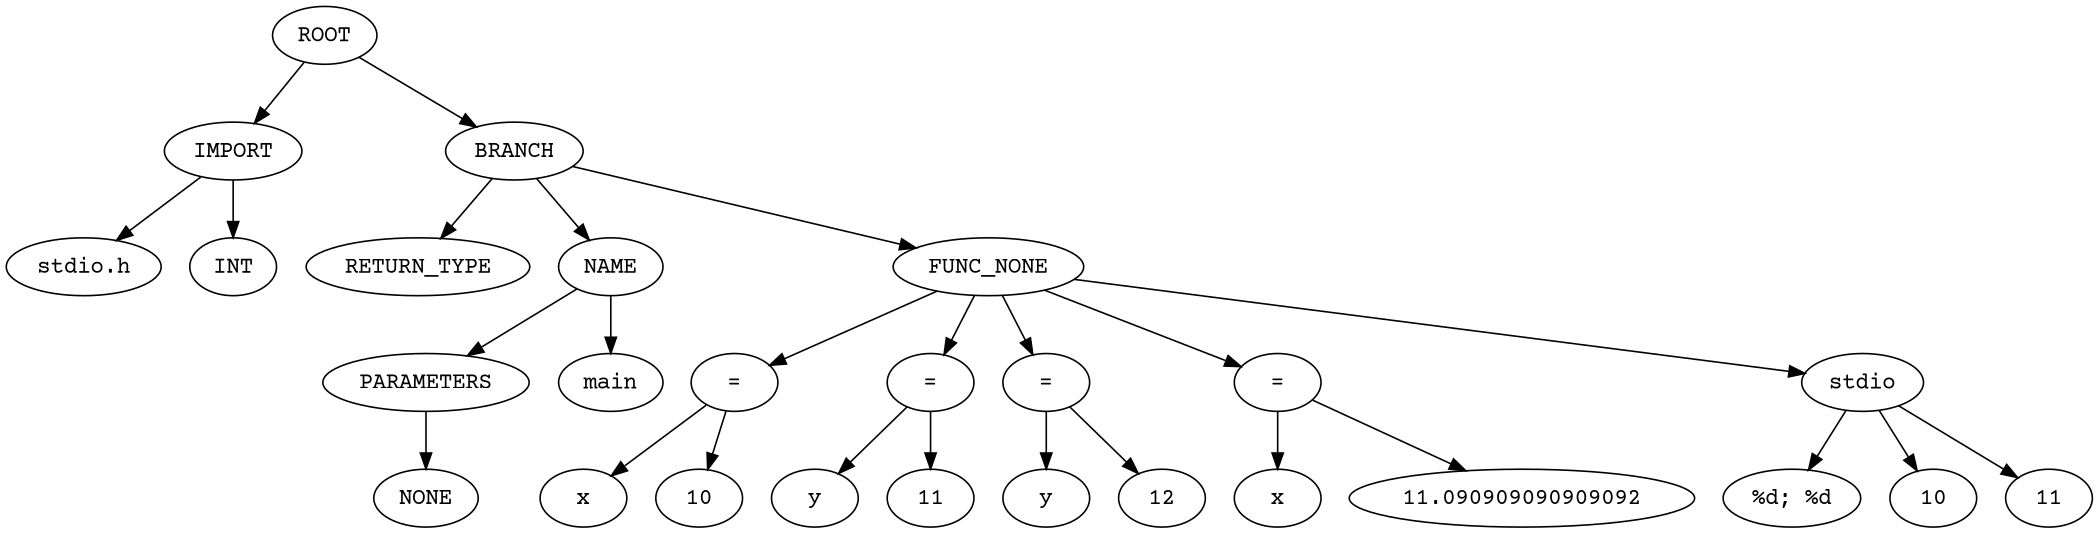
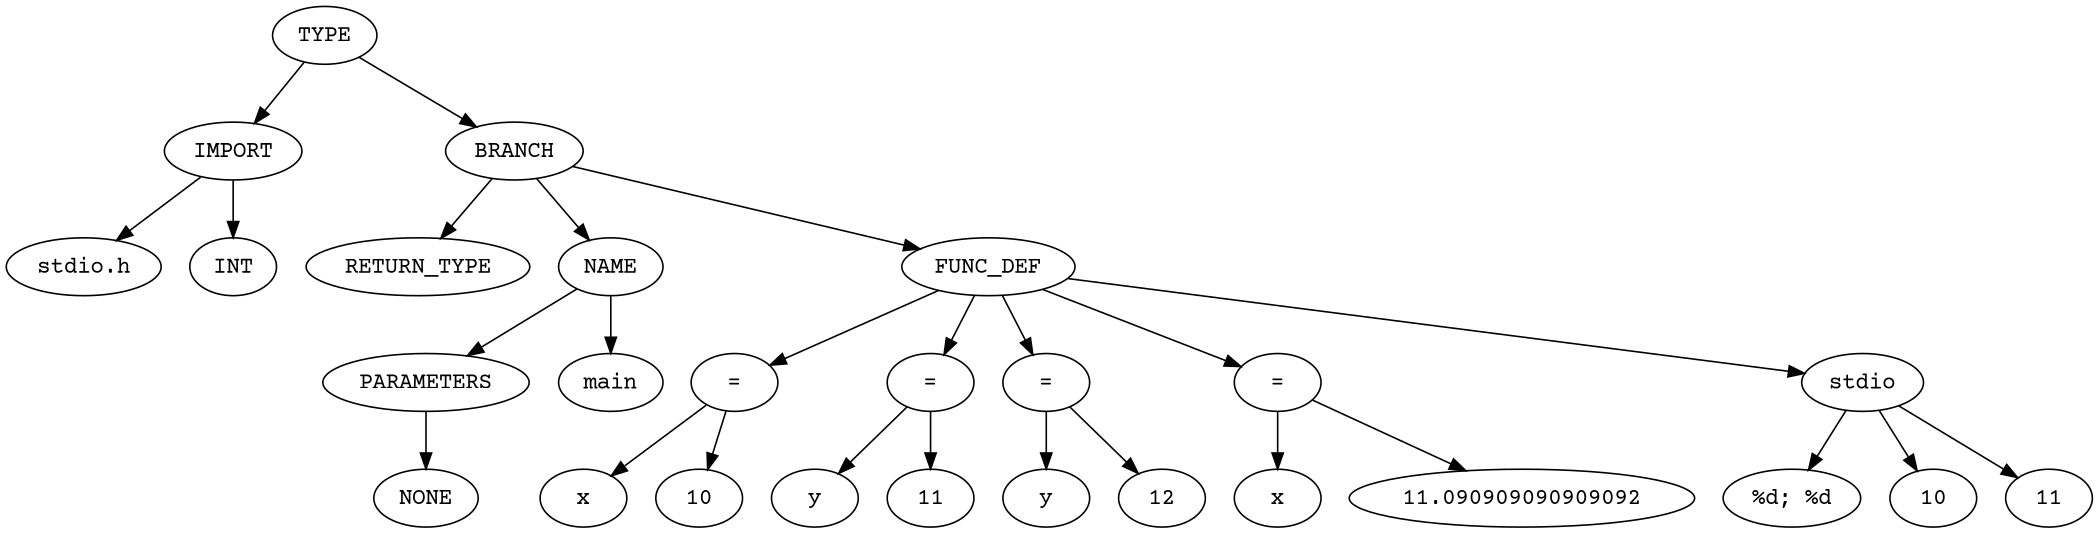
(325, 35) -> (325, 35)
(988, 267) -> (988, 267)
